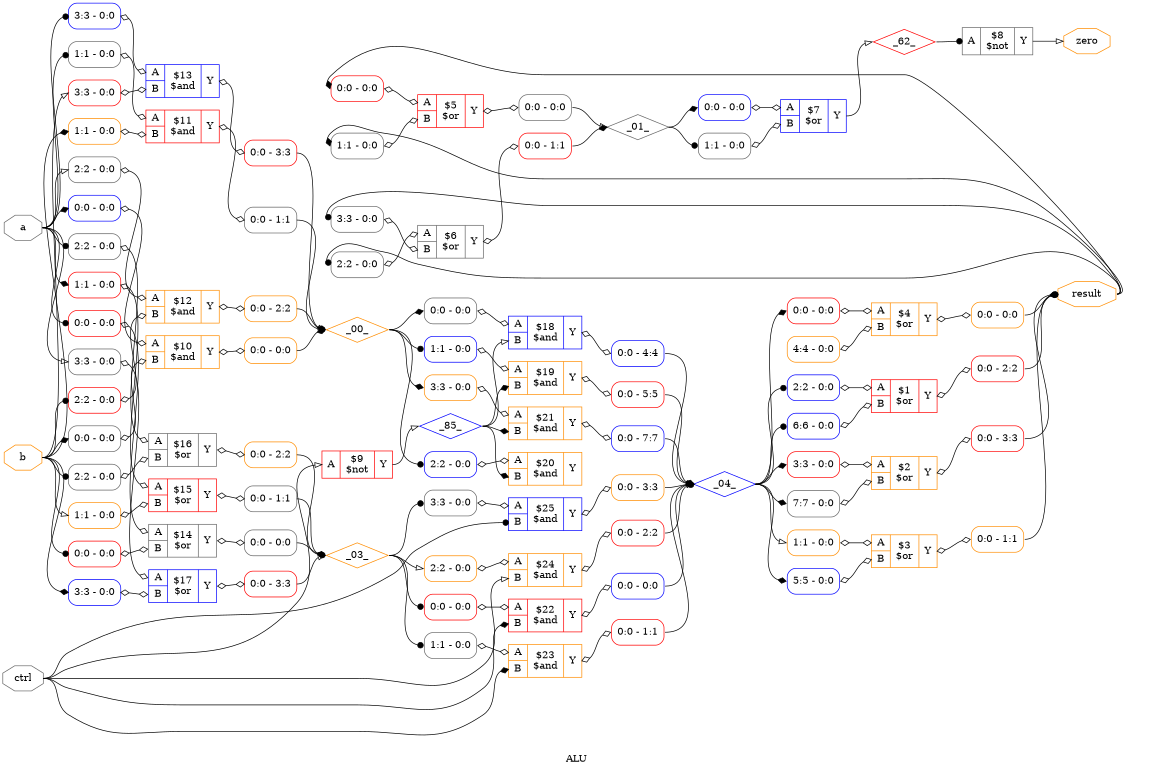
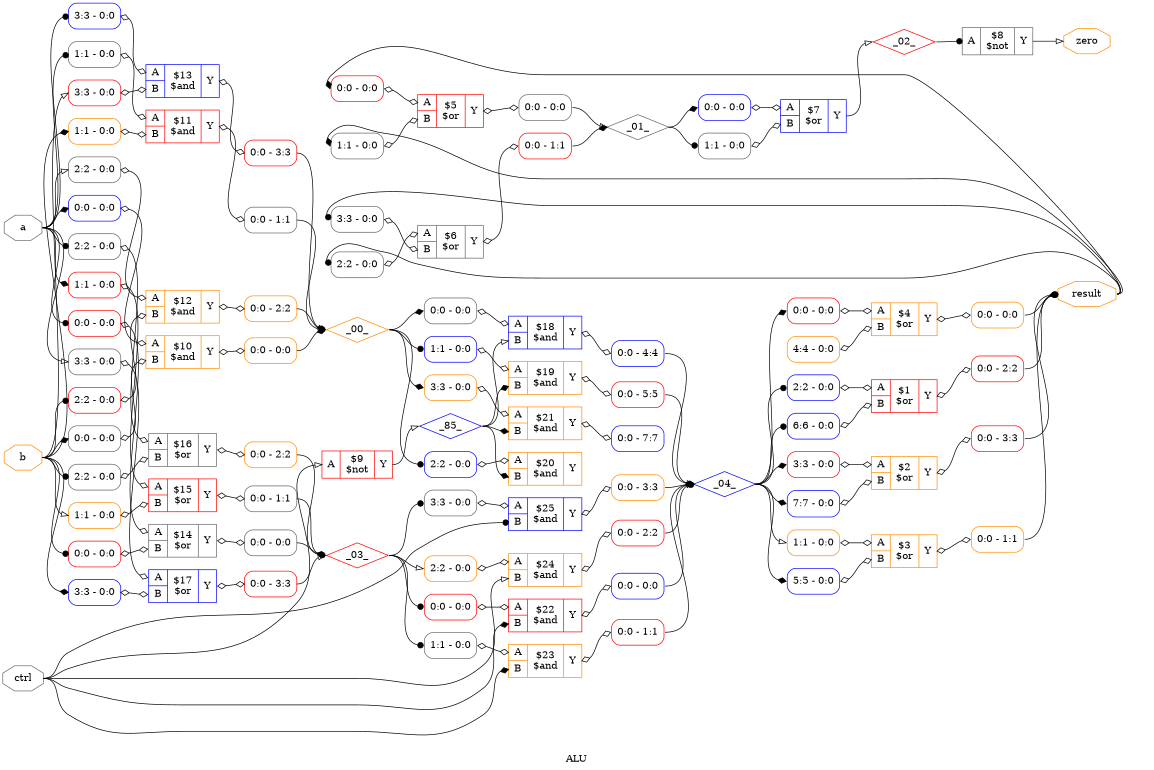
(904, 42) -> (904, 42)
(679, 457) -> none
(813, 504) -> (813, 504)
(357, 555) -> (357, 555)
